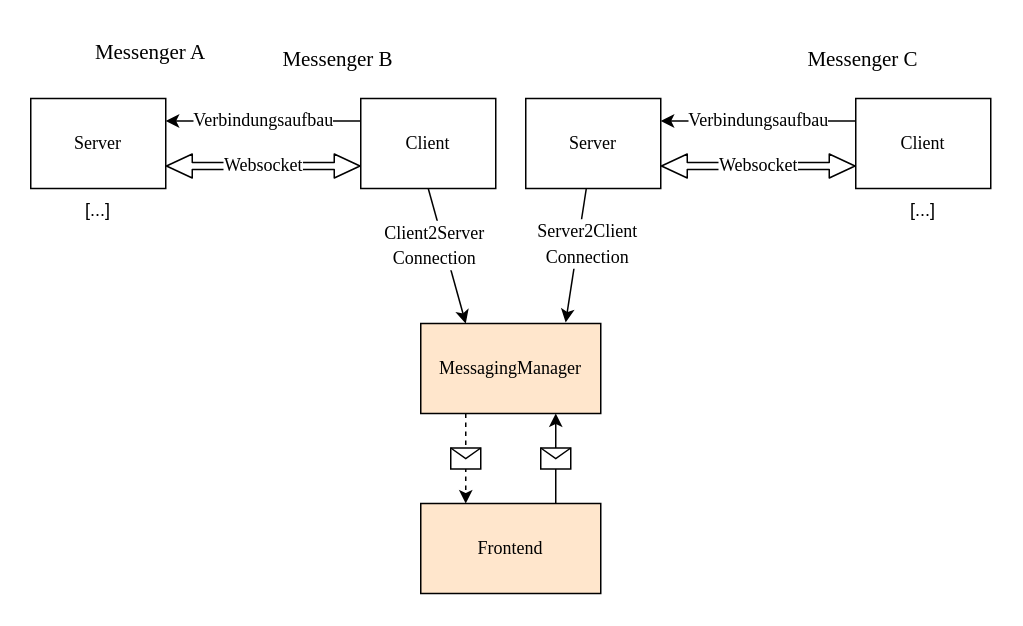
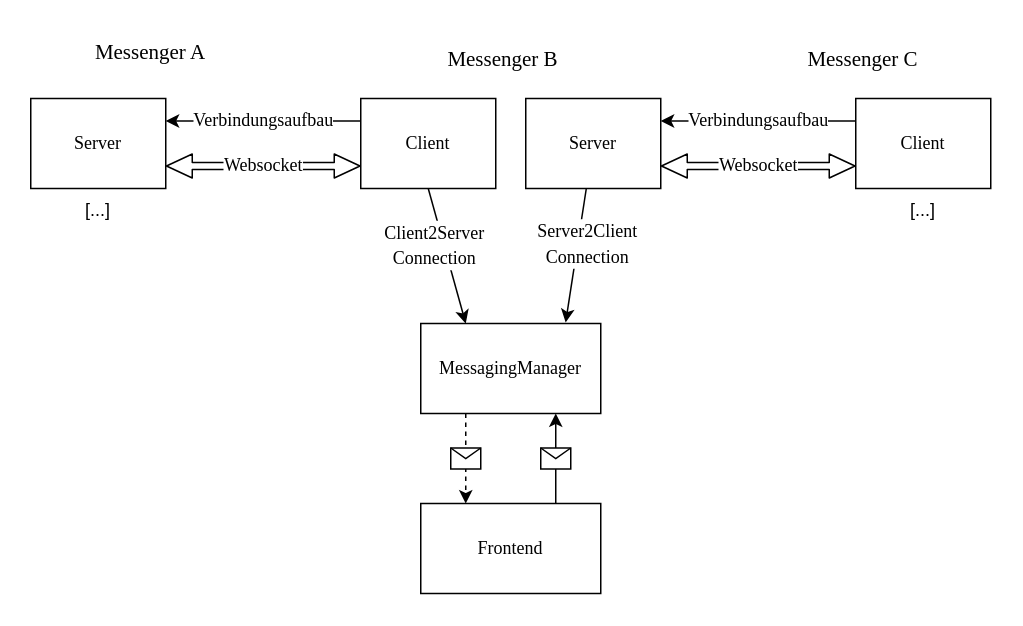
(338, 61) -> (503, 61)
(511, 368) -> (511, 368)
(511, 548) -> (511, 548)
